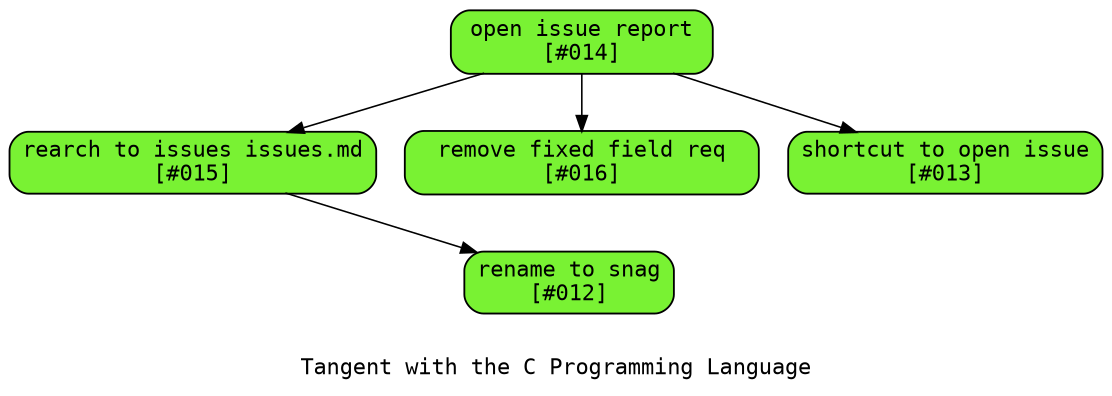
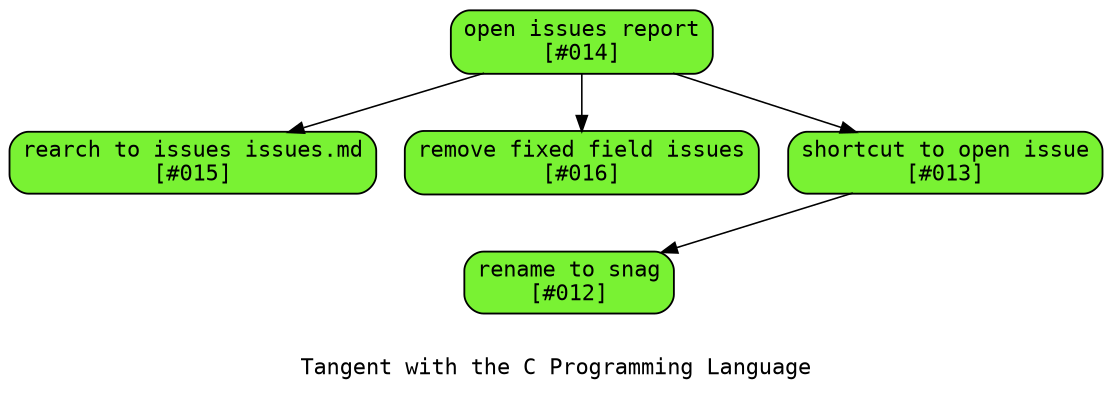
(582, 42) -> (582, 42)
(582, 163) -> (582, 163)
(373, 220) -> (765, 220)
